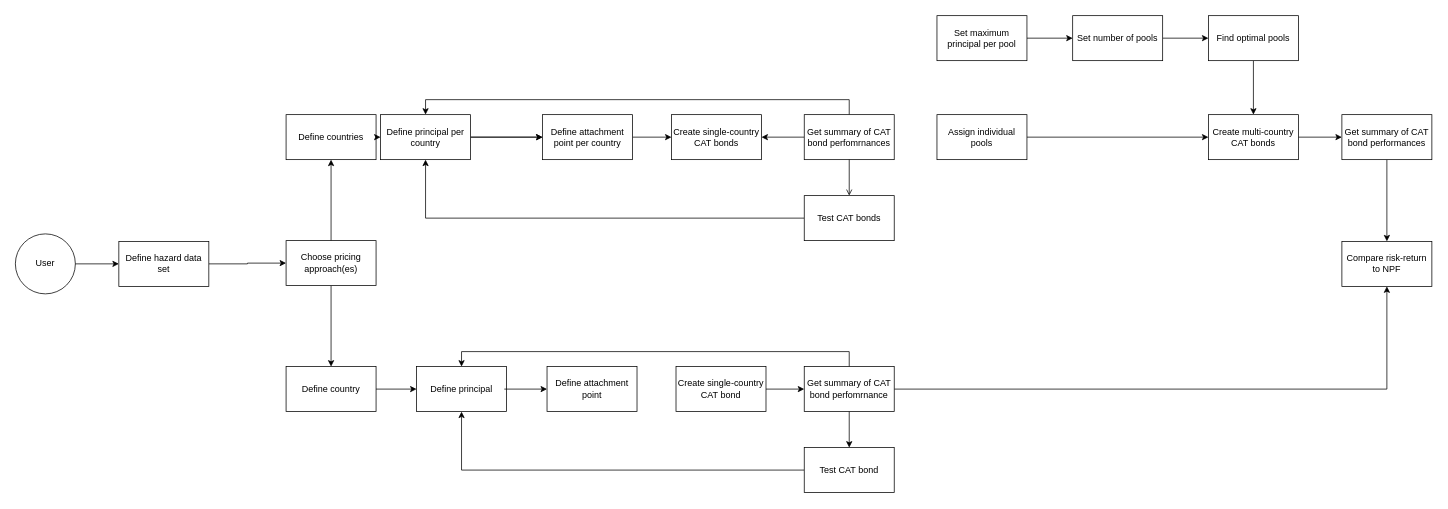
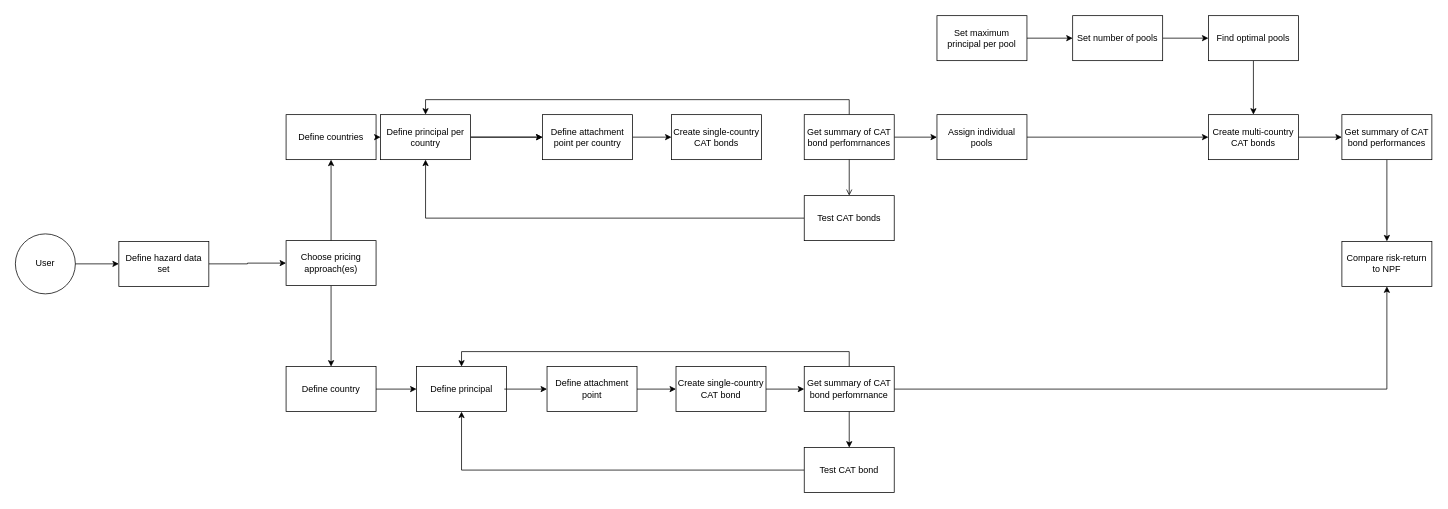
(768, 137) -> (930, 137)
none -> (669, 389)
